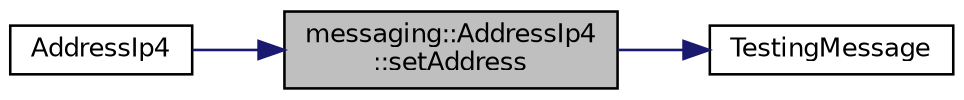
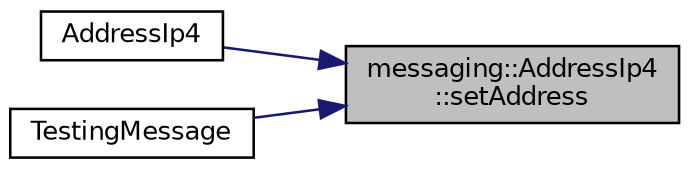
(651, 50) -> (287, 114)
